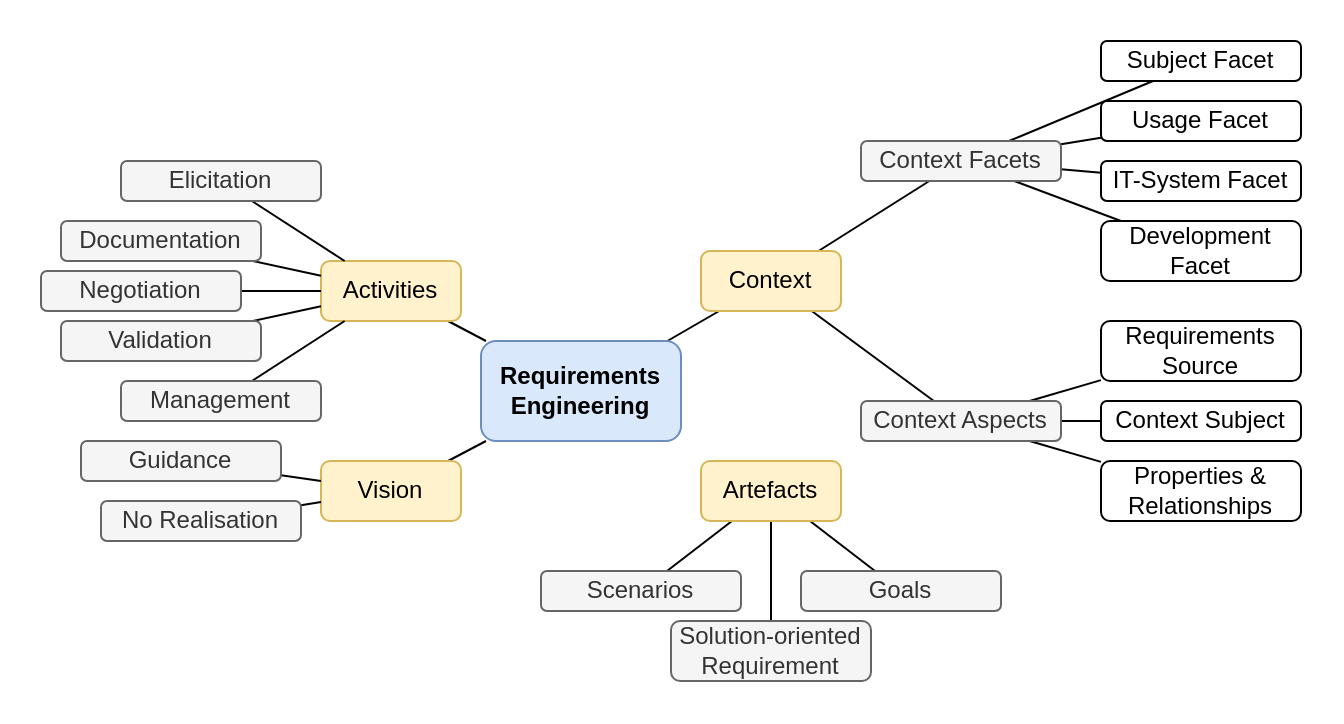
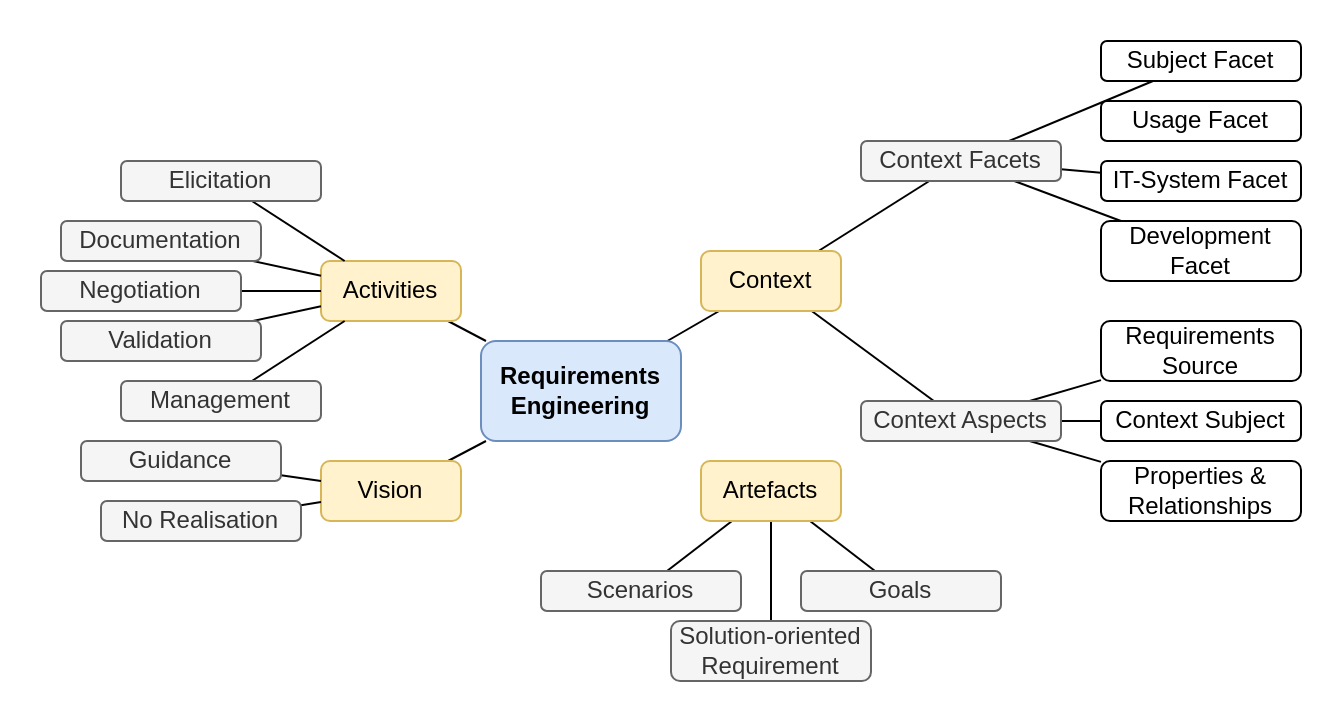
(1081, 141) -> none
